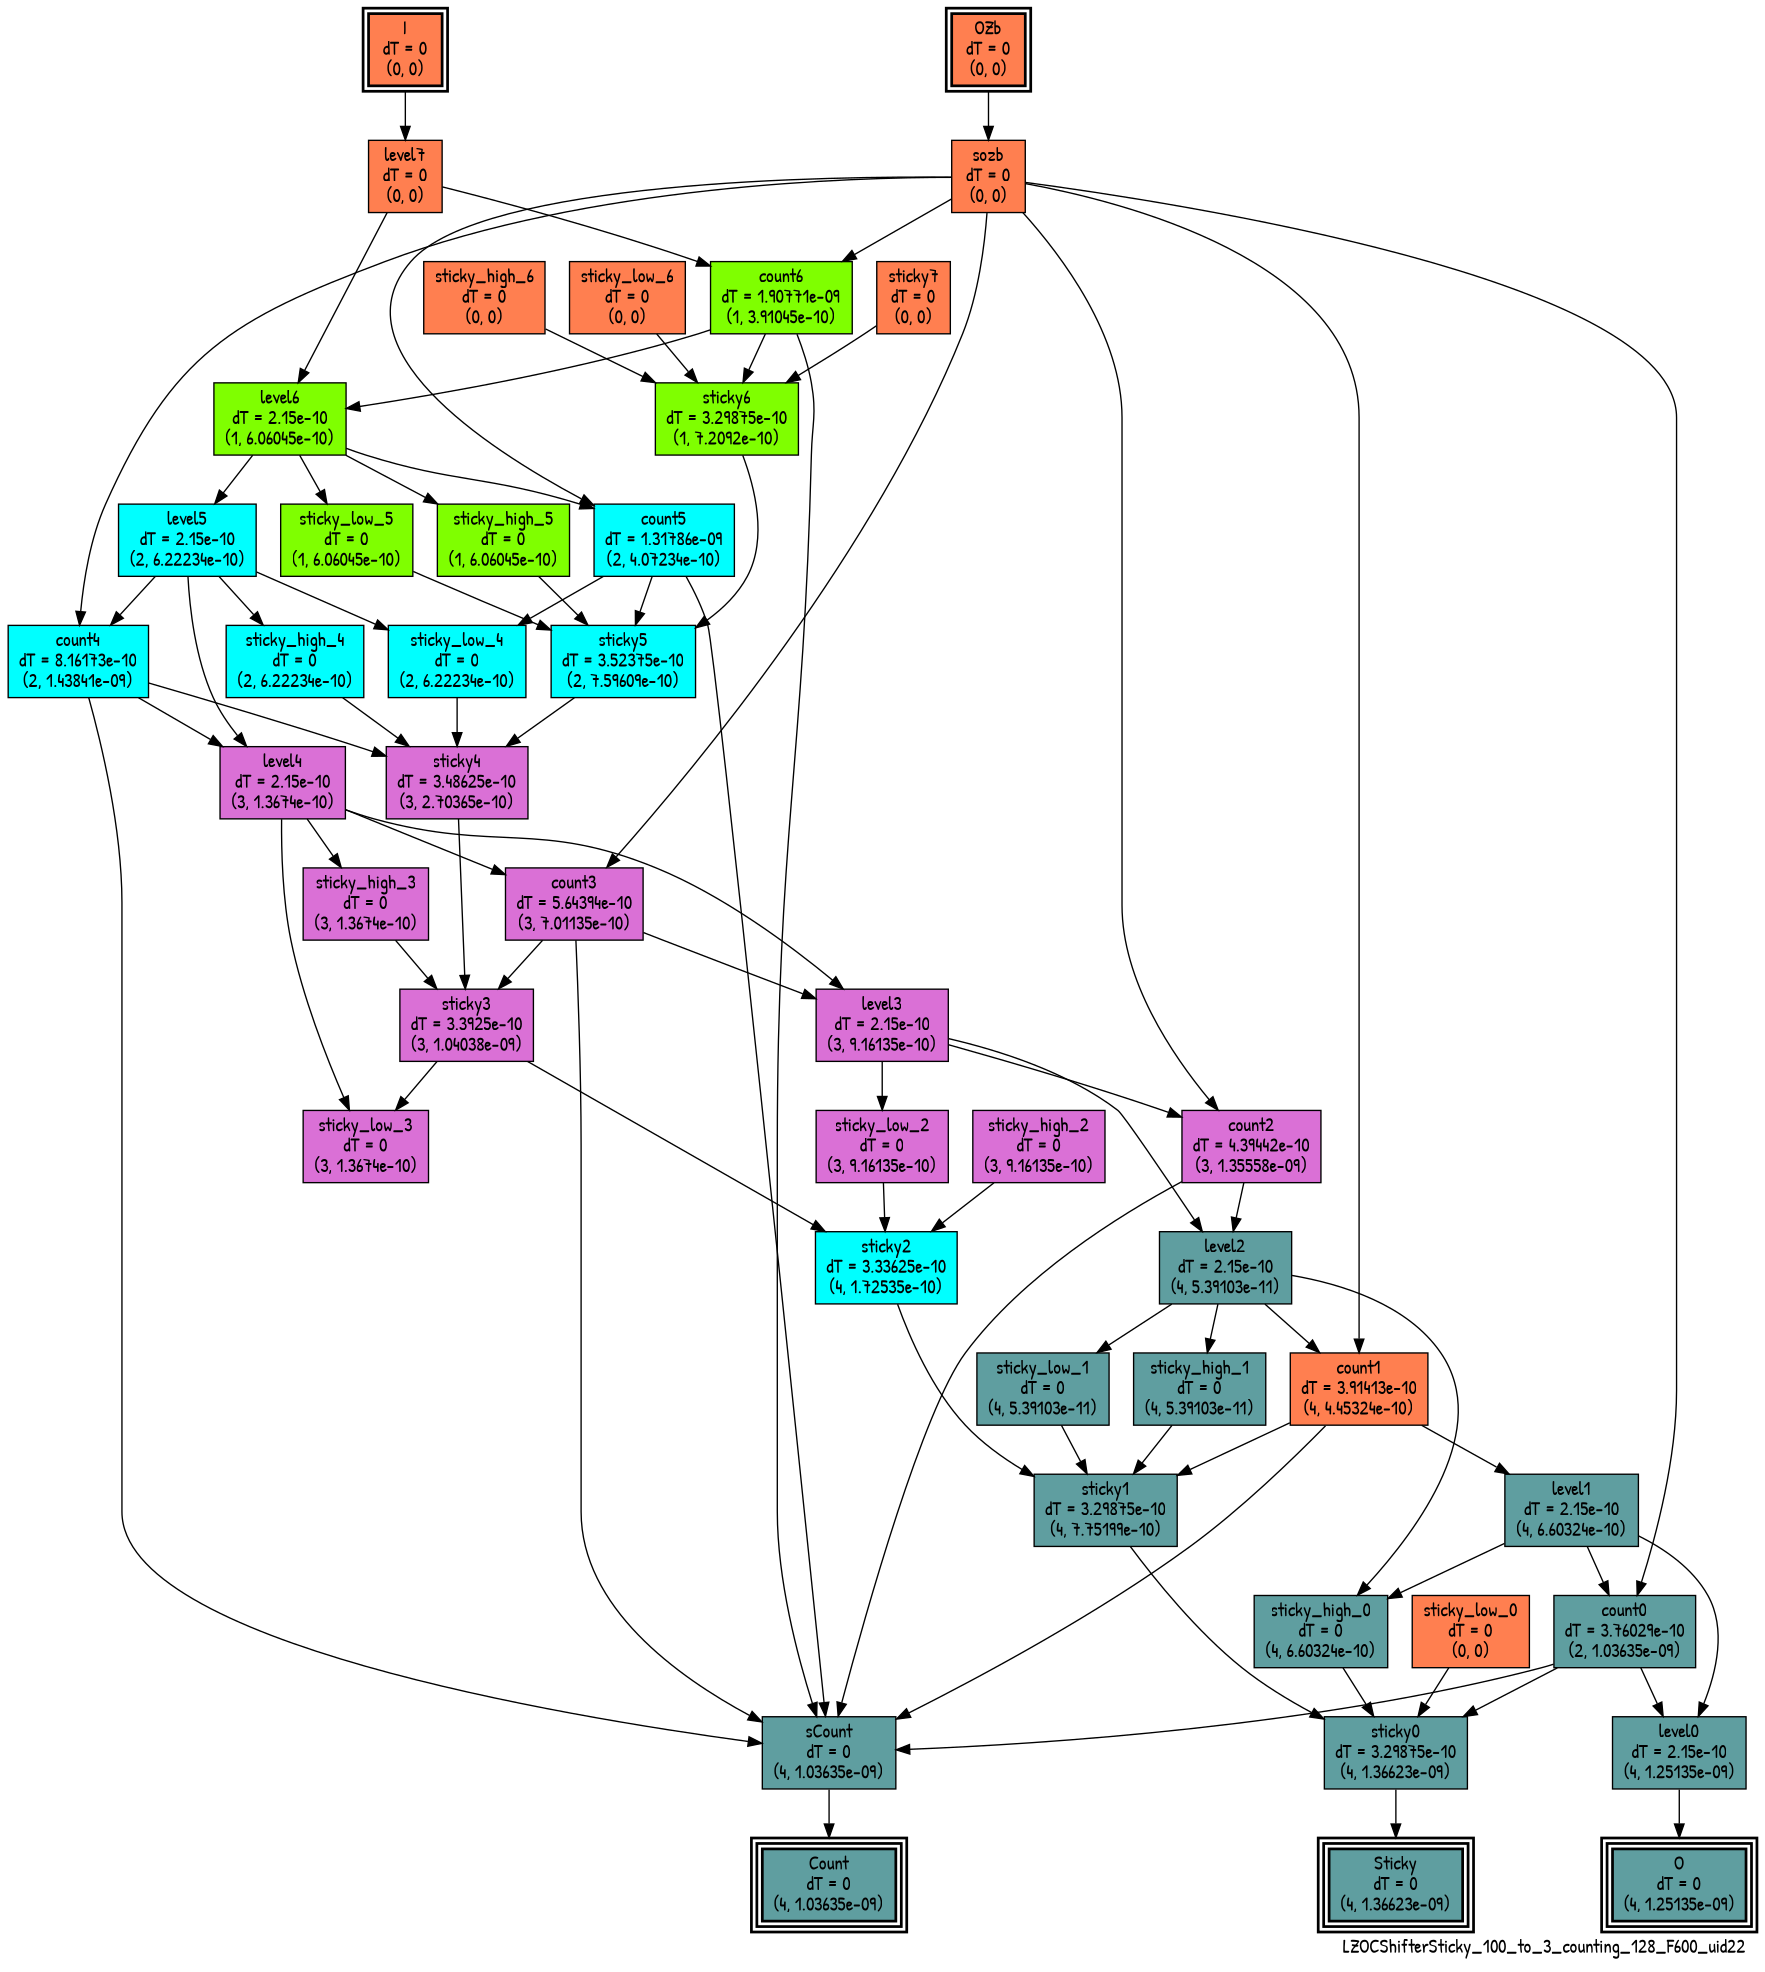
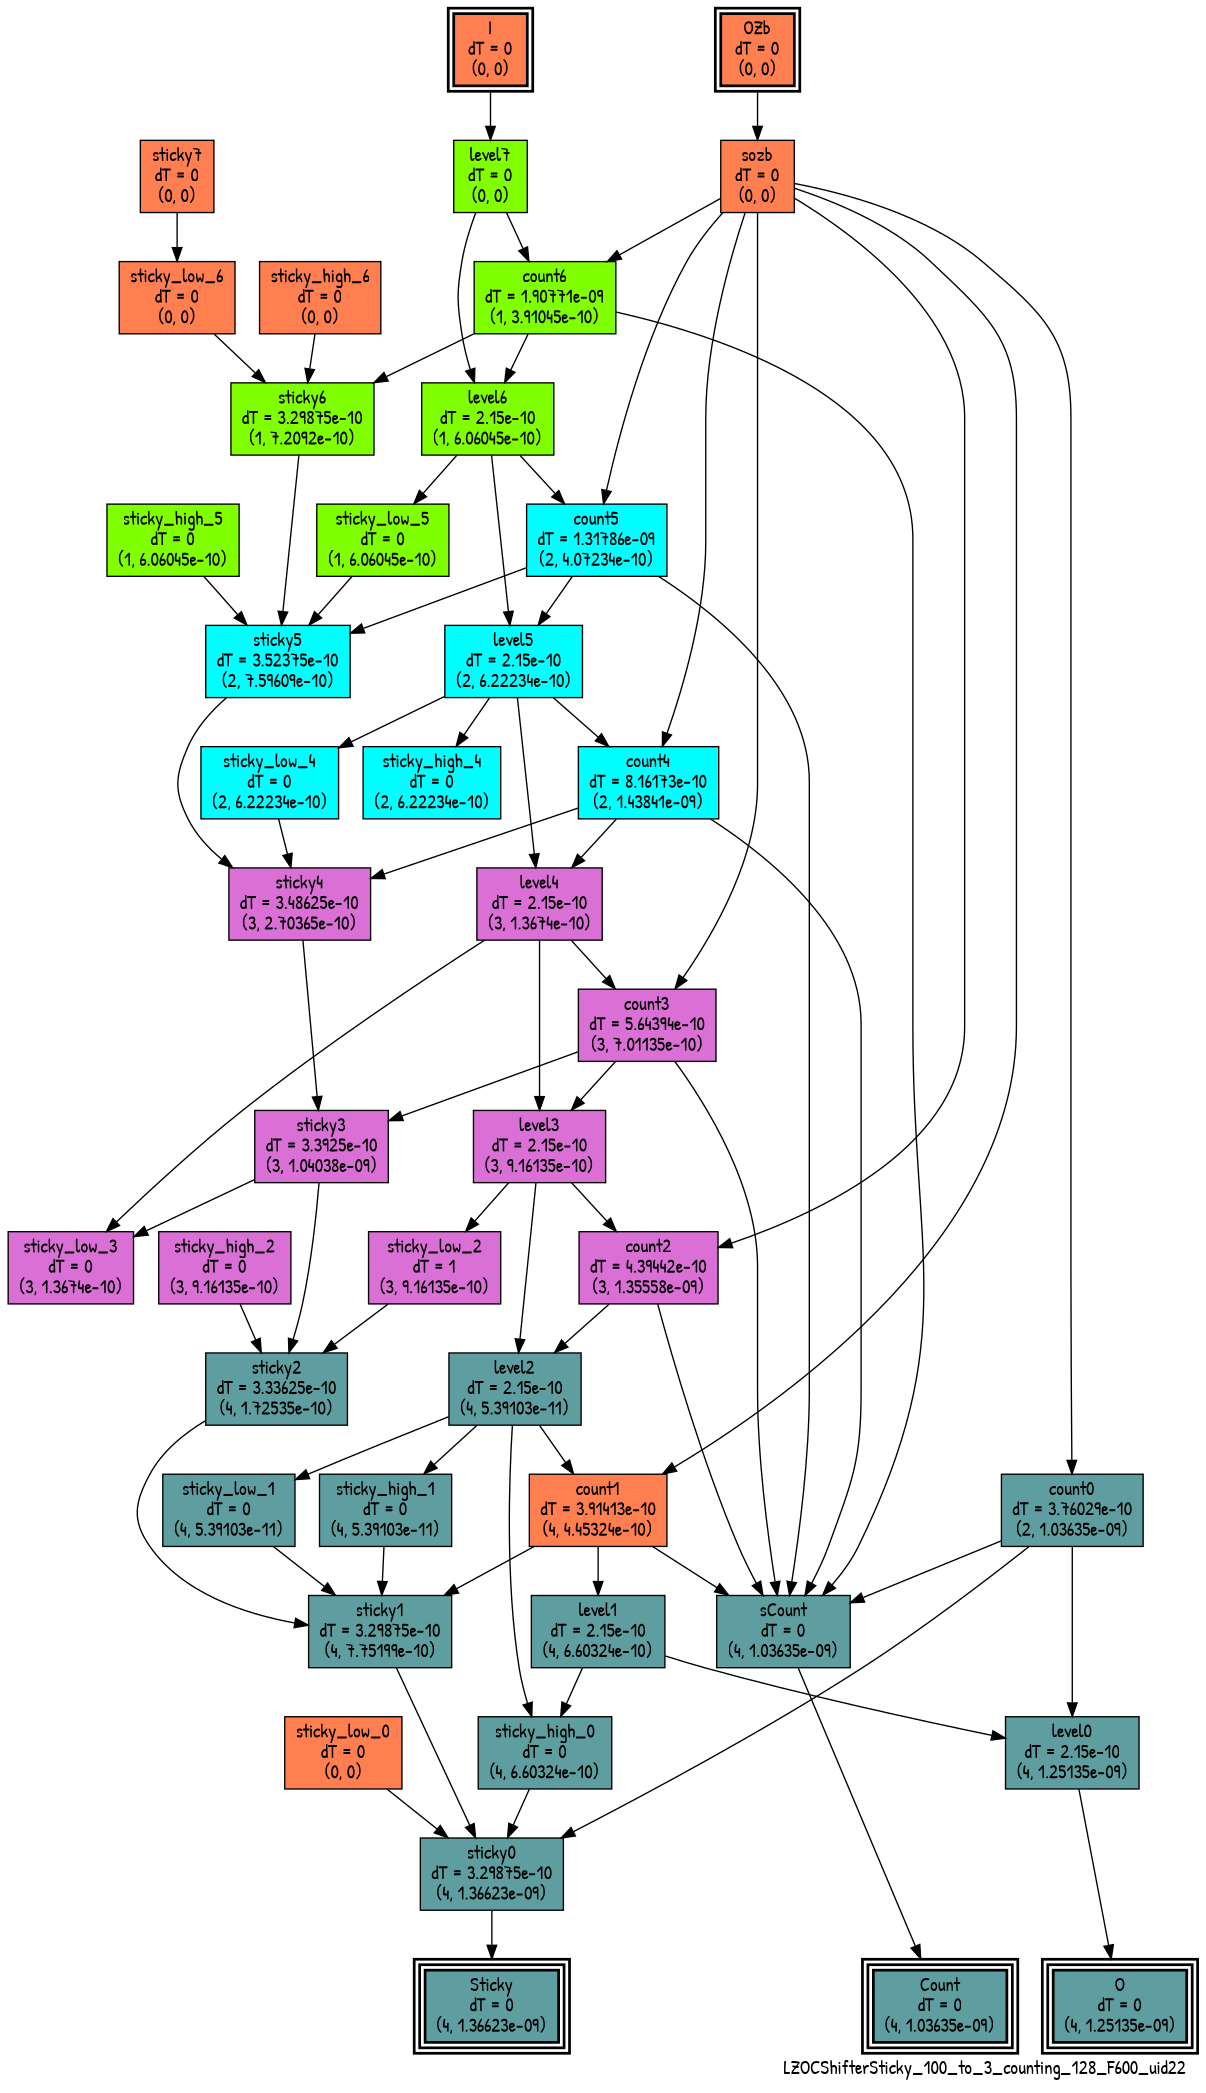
(405, 176) -> (490, 176)
(837, 351) -> (177, 230)
(386, 476) -> none
(570, 595) -> (559, 595)
(370, 718) -> none
(366, 904) -> none
(882, 1147) -> (435, 1268)
(886, 1268) -> (277, 1389)
(1595, 1565) -> none
